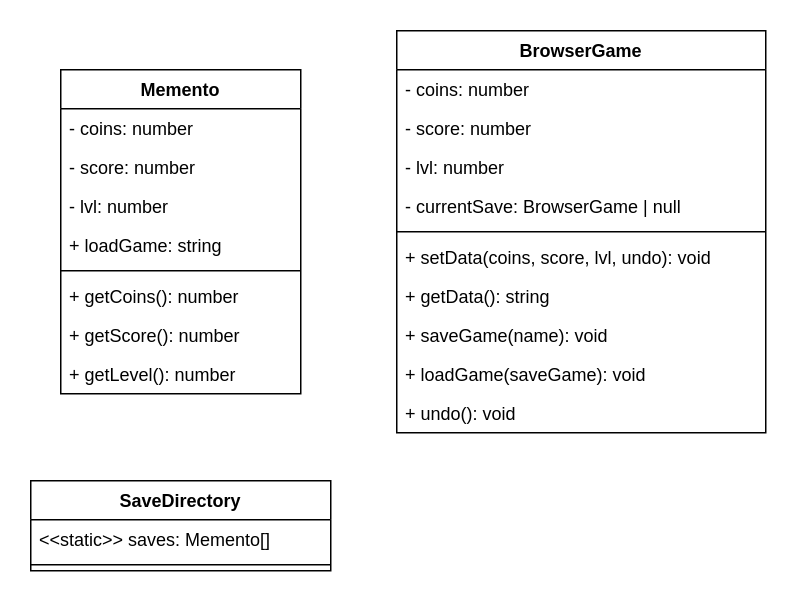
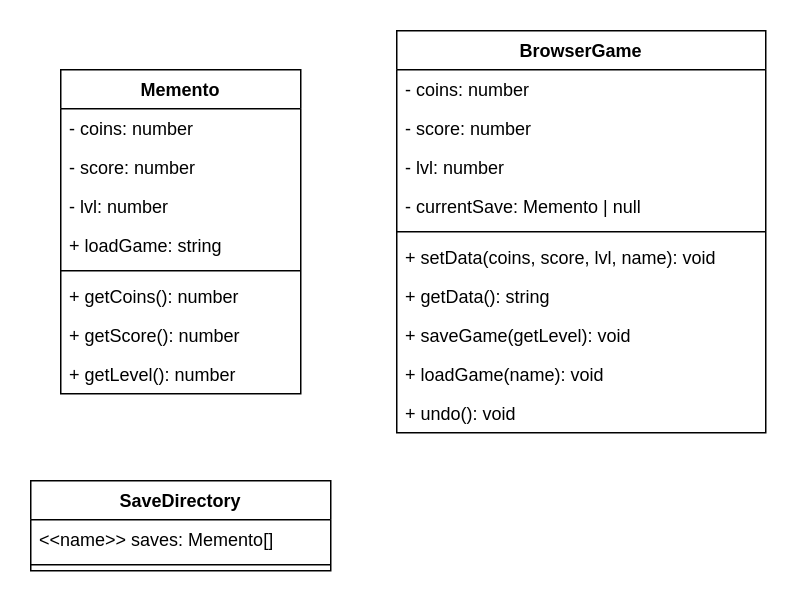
(553, 208) -> (533, 208)
(577, 259) -> (577, 259)
(507, 337) -> (525, 337)
(525, 376) -> (505, 376)
(166, 541) -> (159, 541)
